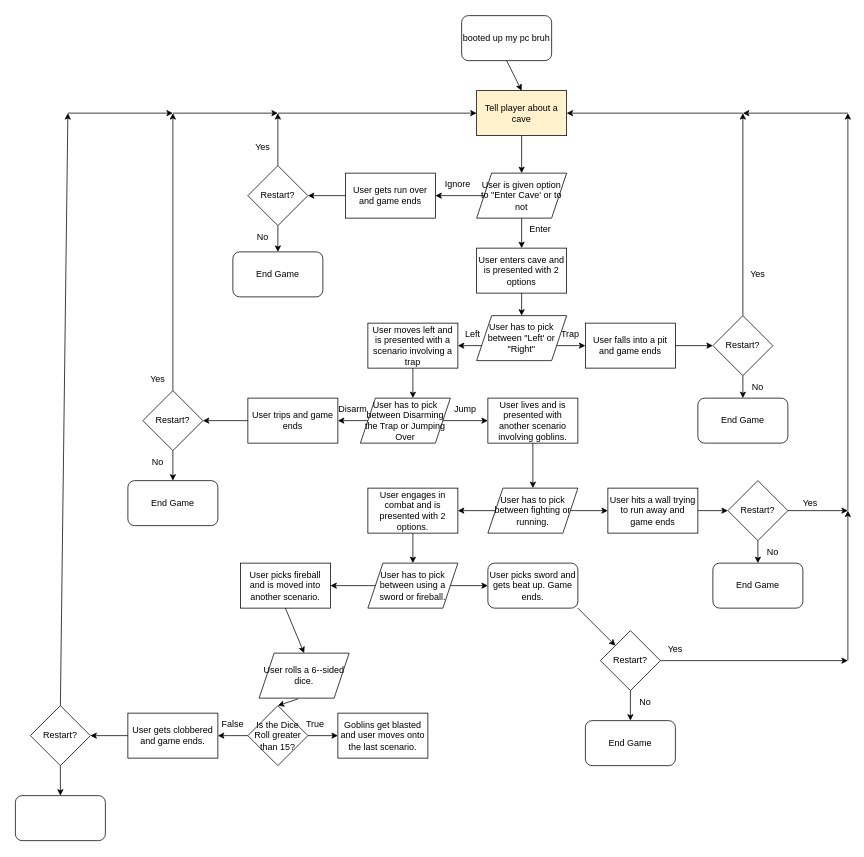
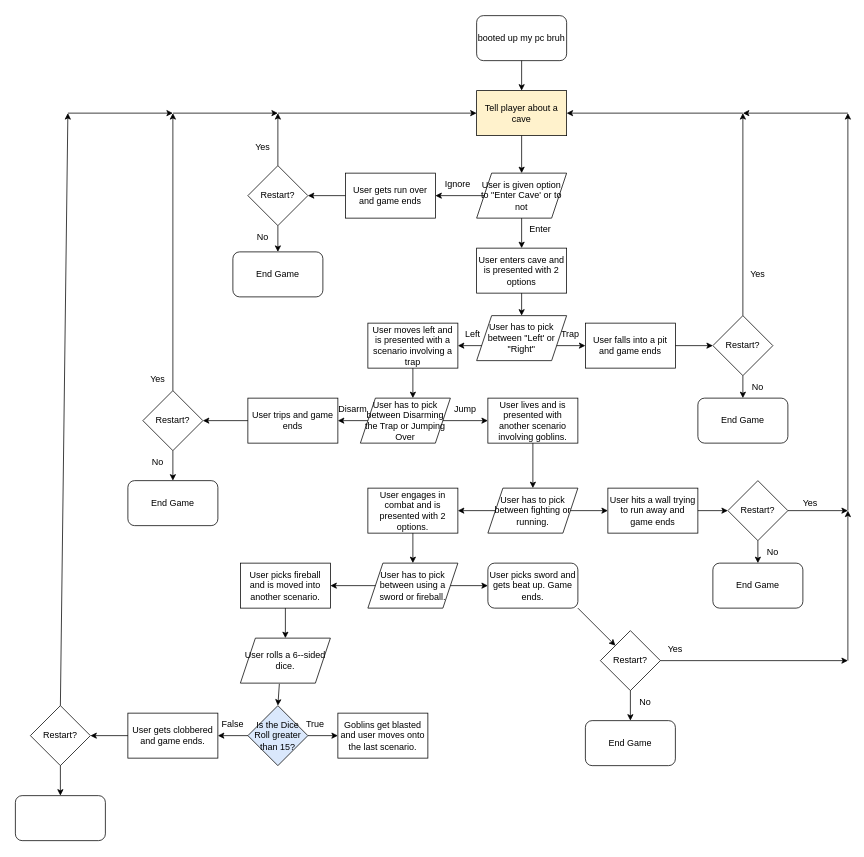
(507, 38) -> (522, 38)
(304, 675) -> (285, 660)
(278, 735) -> (278, 735)
